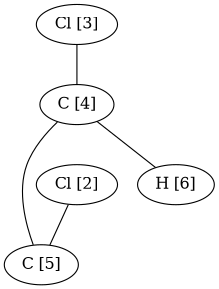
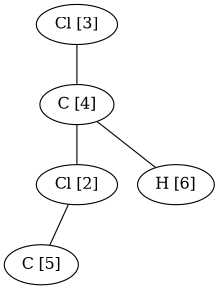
(24, 179) -> (77, 145)
